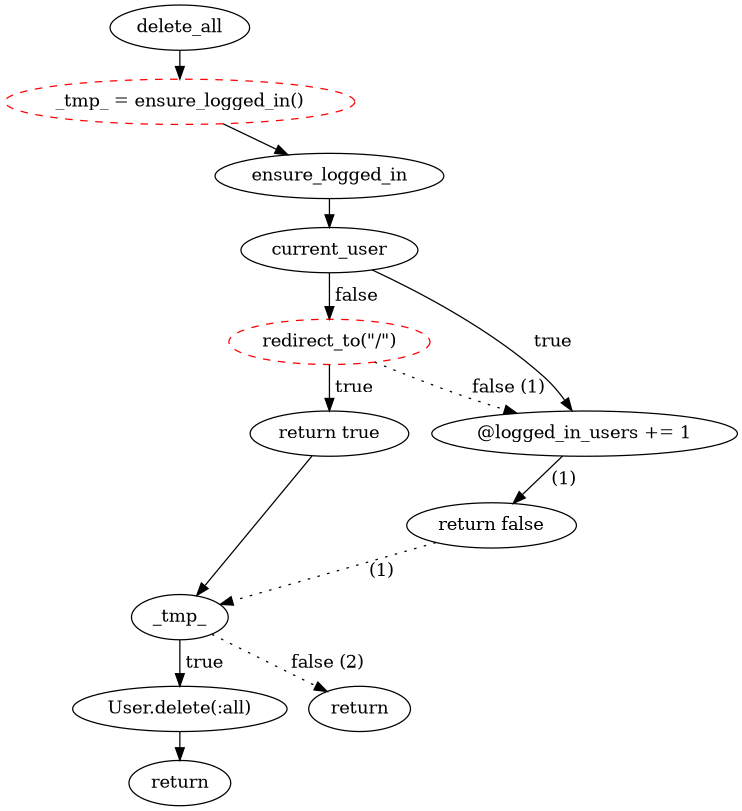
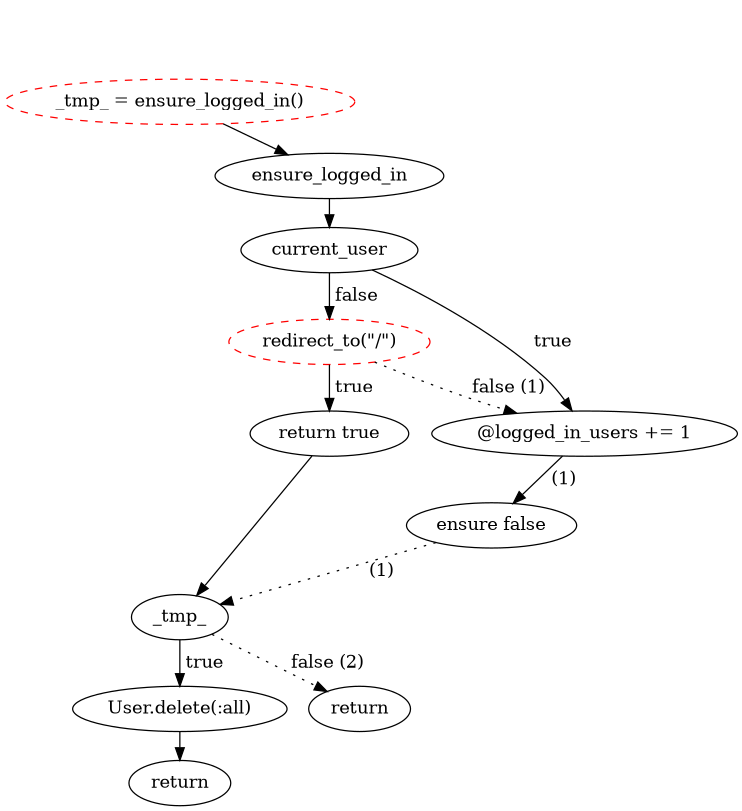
(180, 28) -> none
(492, 525) -> (492, 525)
